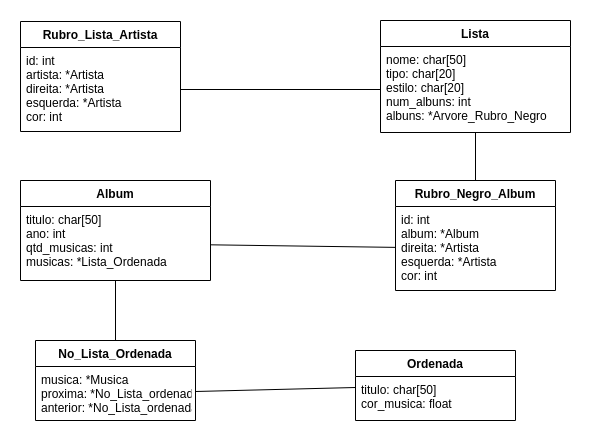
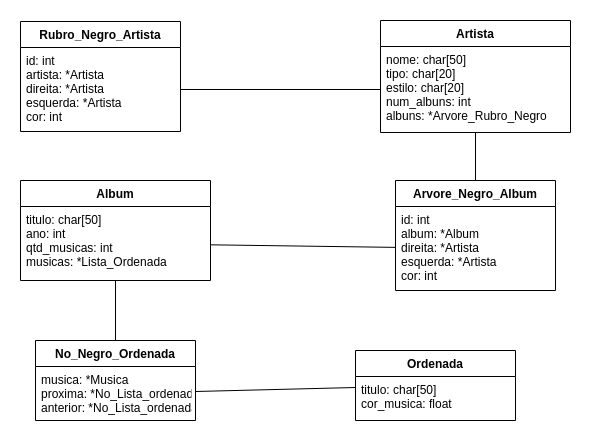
(475, 34) -> (475, 34)
(100, 35) -> (100, 35)
(475, 194) -> (475, 194)
(115, 354) -> (115, 354)
